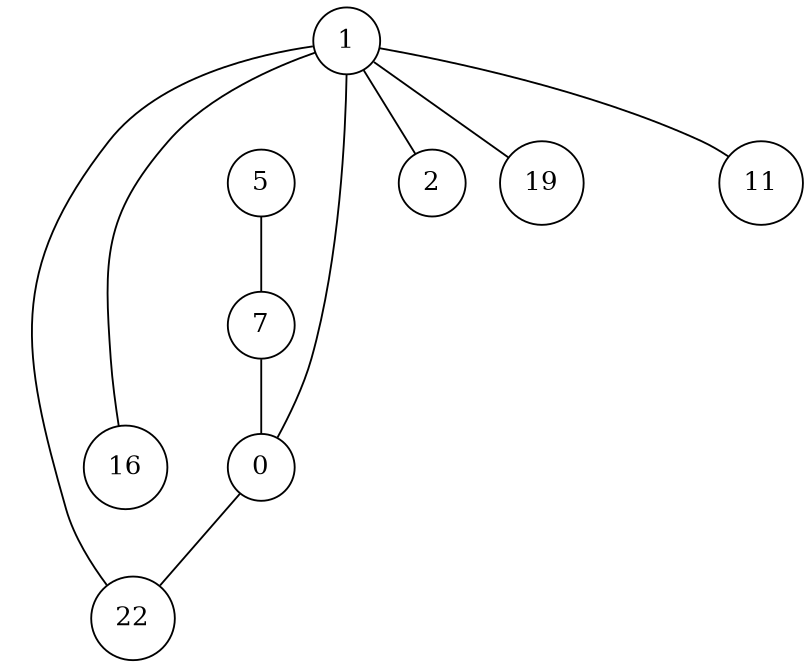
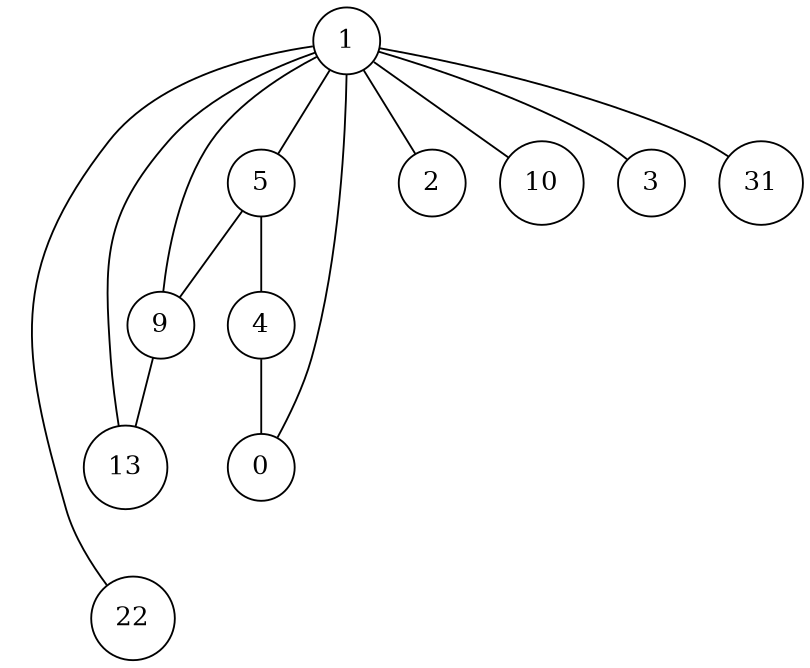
none -> (304, 112)
(542, 183) -> (542, 183)
none -> (651, 183)
(761, 183) -> (761, 183)
none -> (161, 325)
(261, 325) -> (261, 325)
(126, 467) -> (126, 467)
(200, 540) -> none
